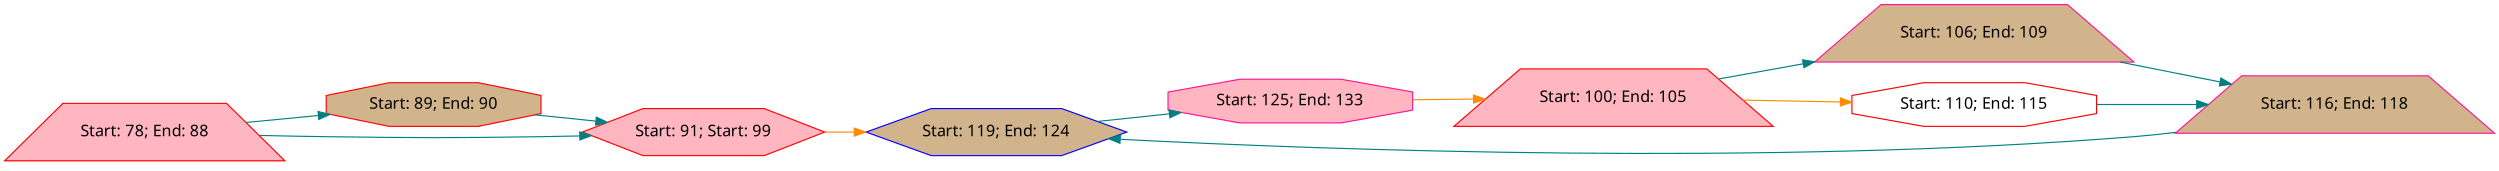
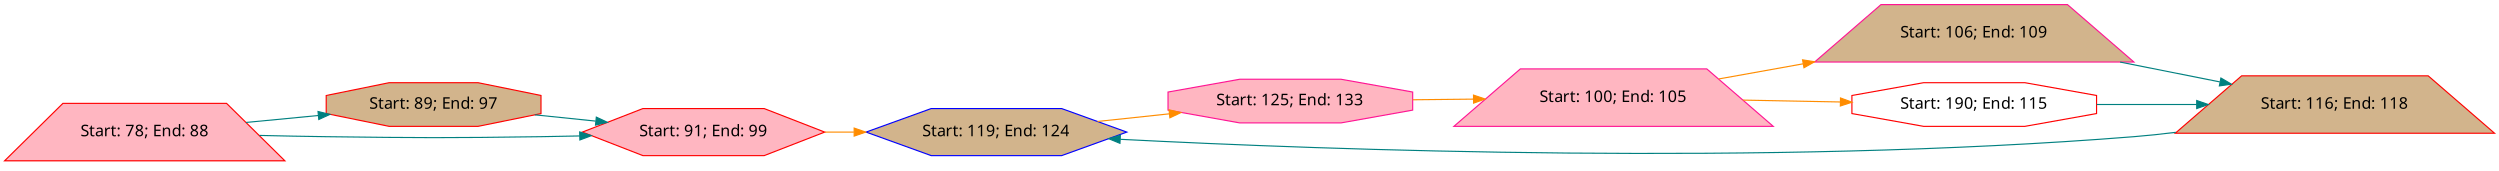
(1761, 71) -> (1761, 71)
(1614, 98) -> (1614, 98)
(434, 105) -> (434, 105)
(1974, 105) -> (1974, 105)
(2335, 105) -> (2335, 105)
(1133, 118) -> (1133, 118)
(704, 132) -> (704, 132)
